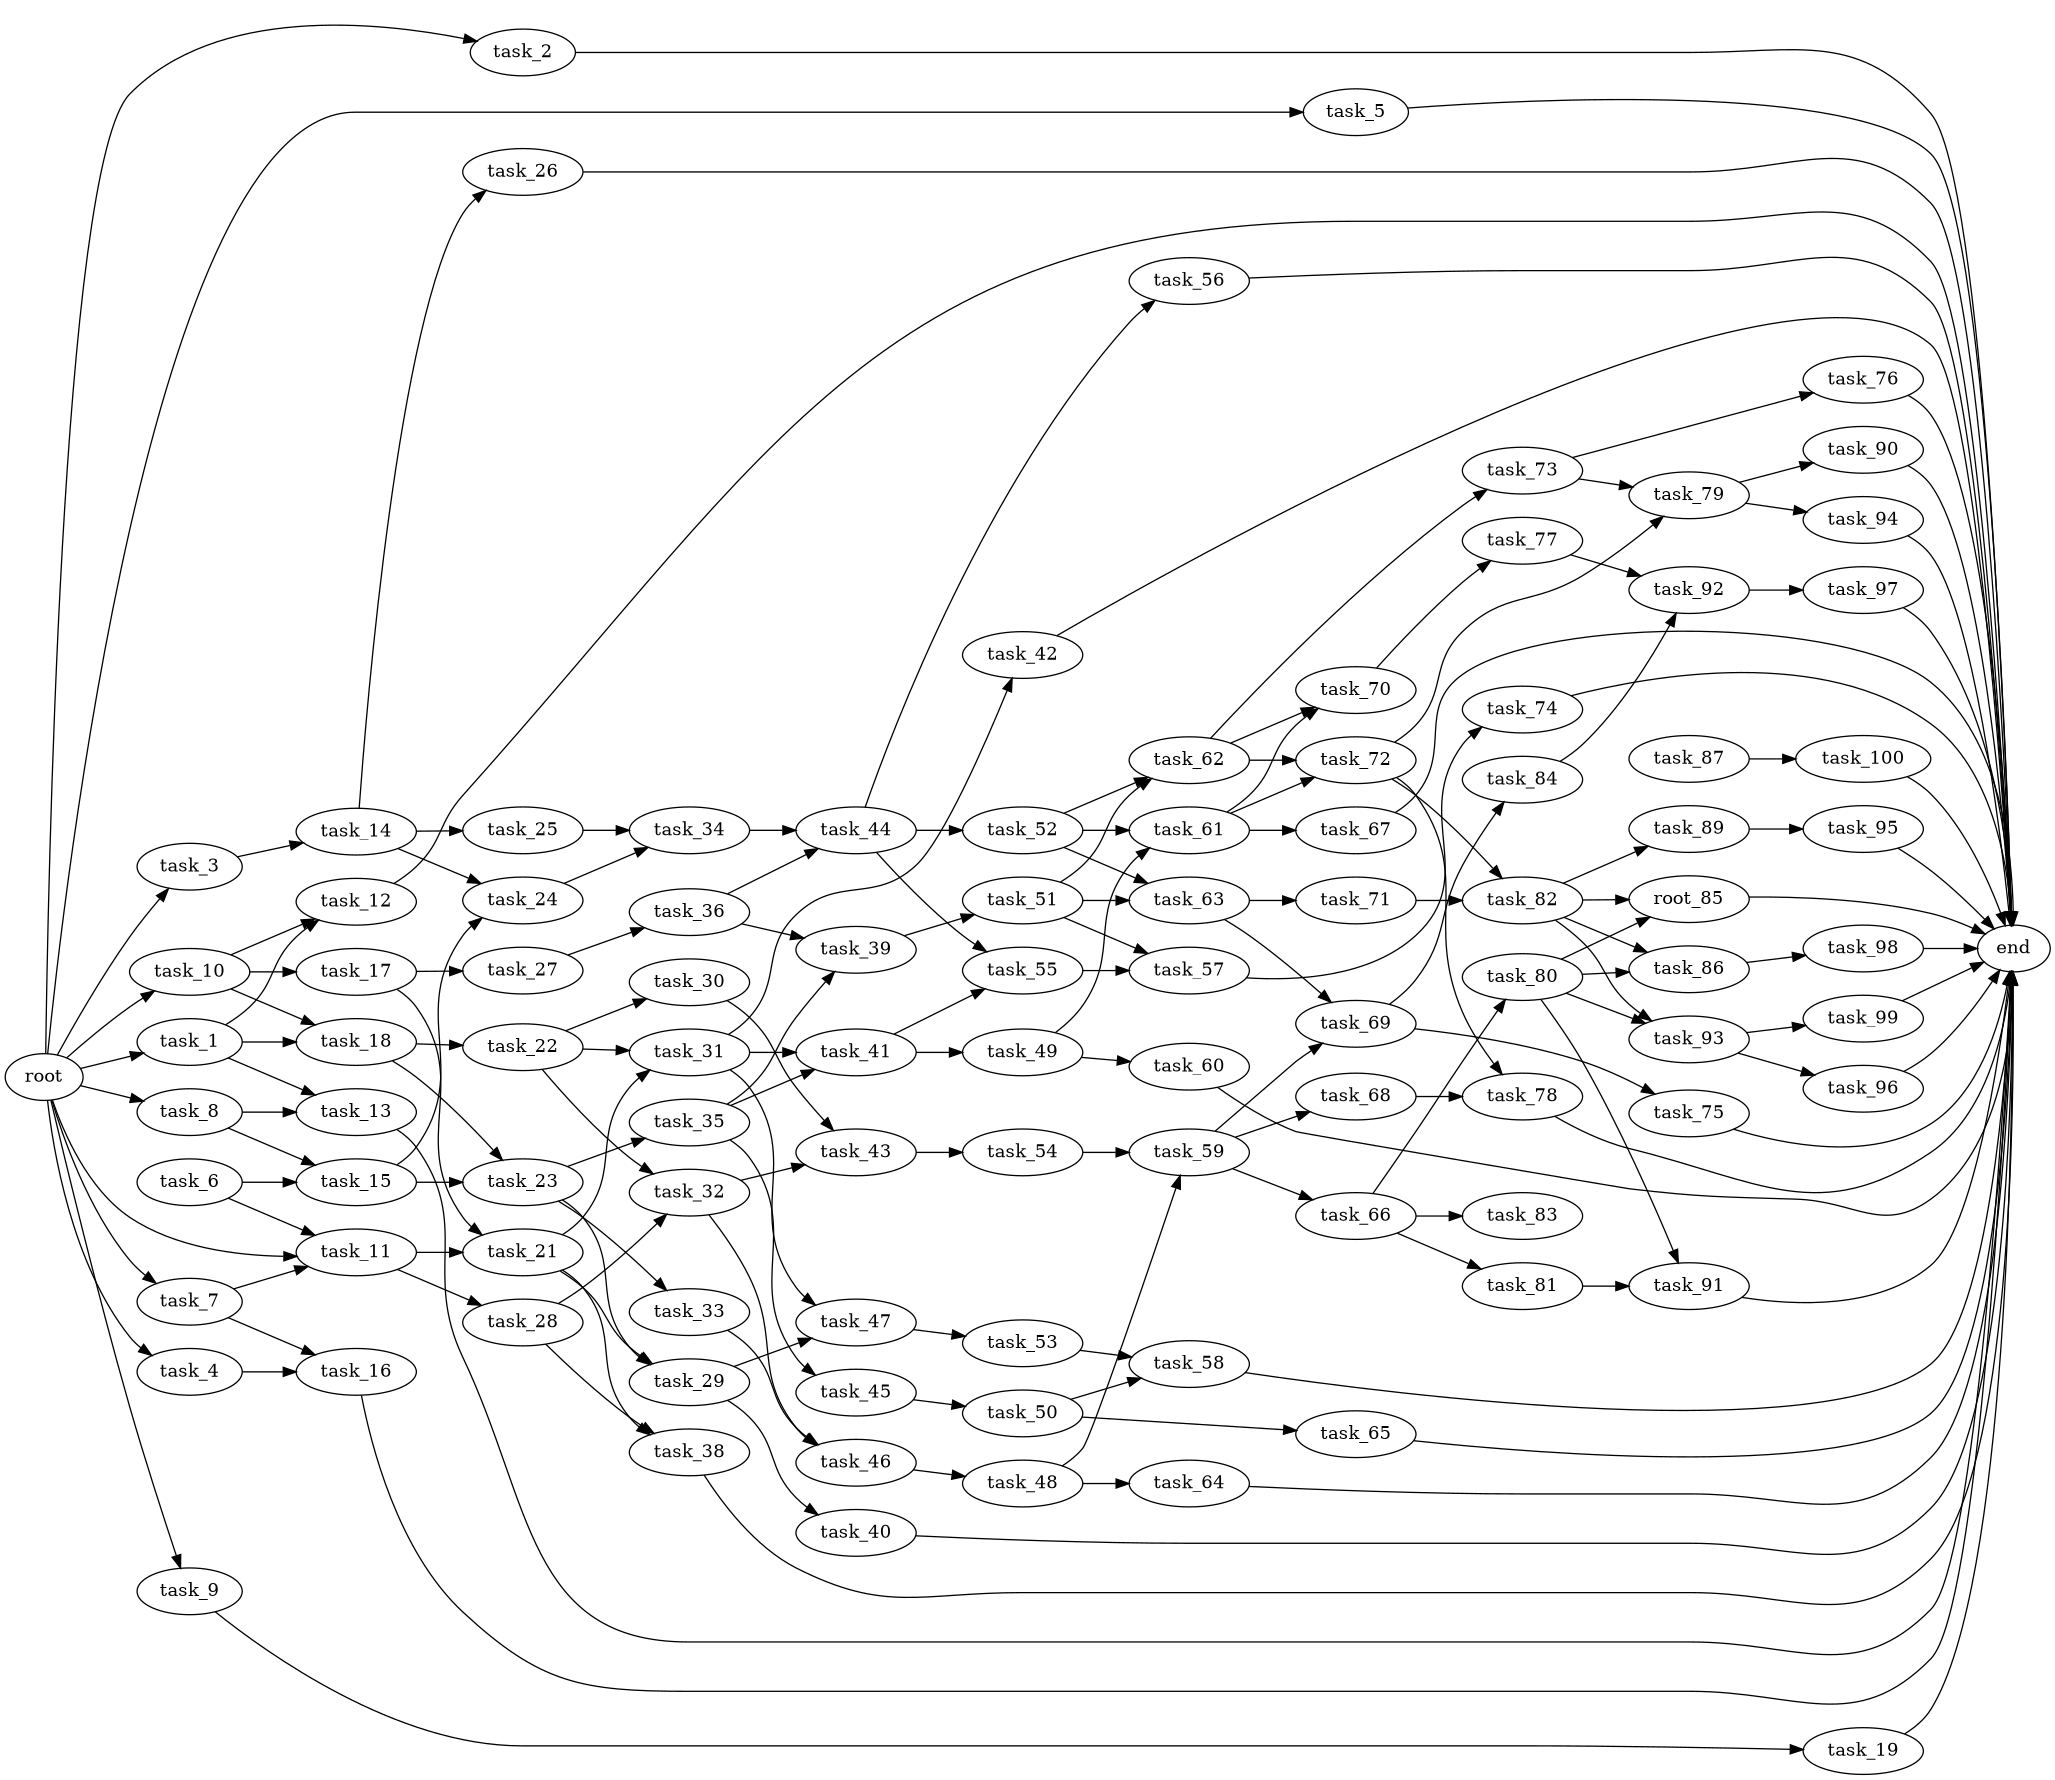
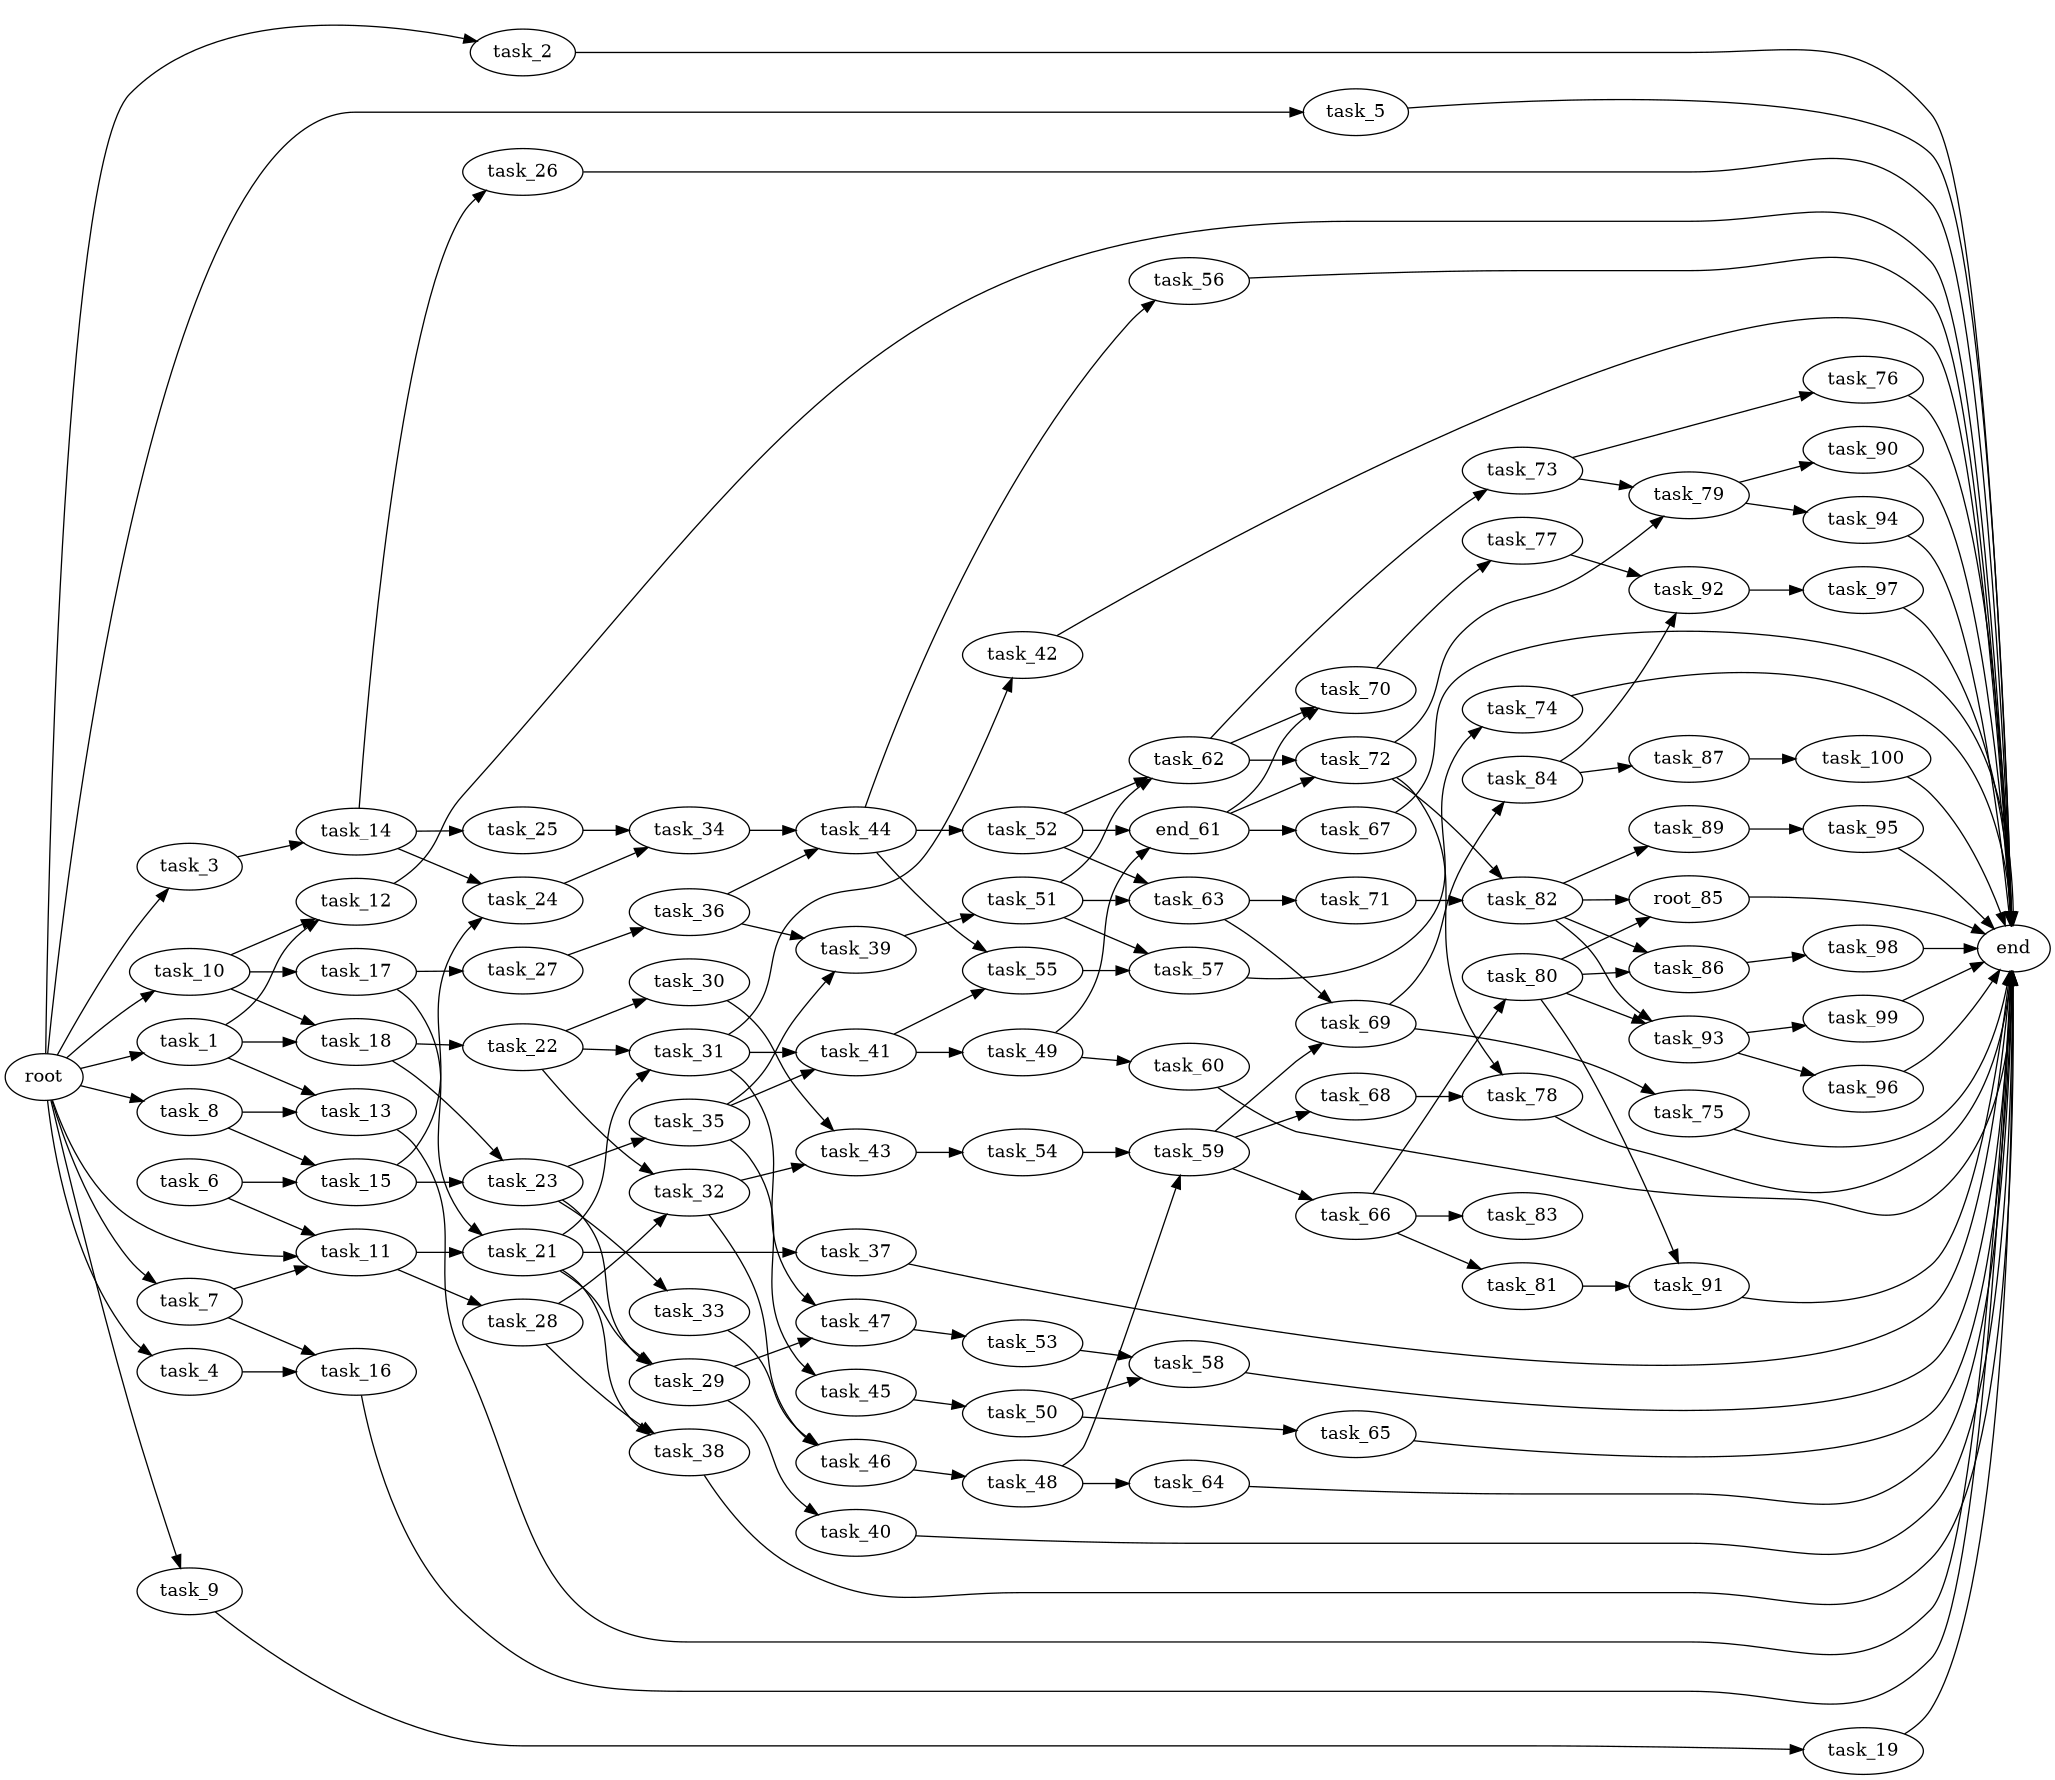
none -> (1599, 770)
(1189, 830) -> (1189, 830)
none -> (856, 1252)
